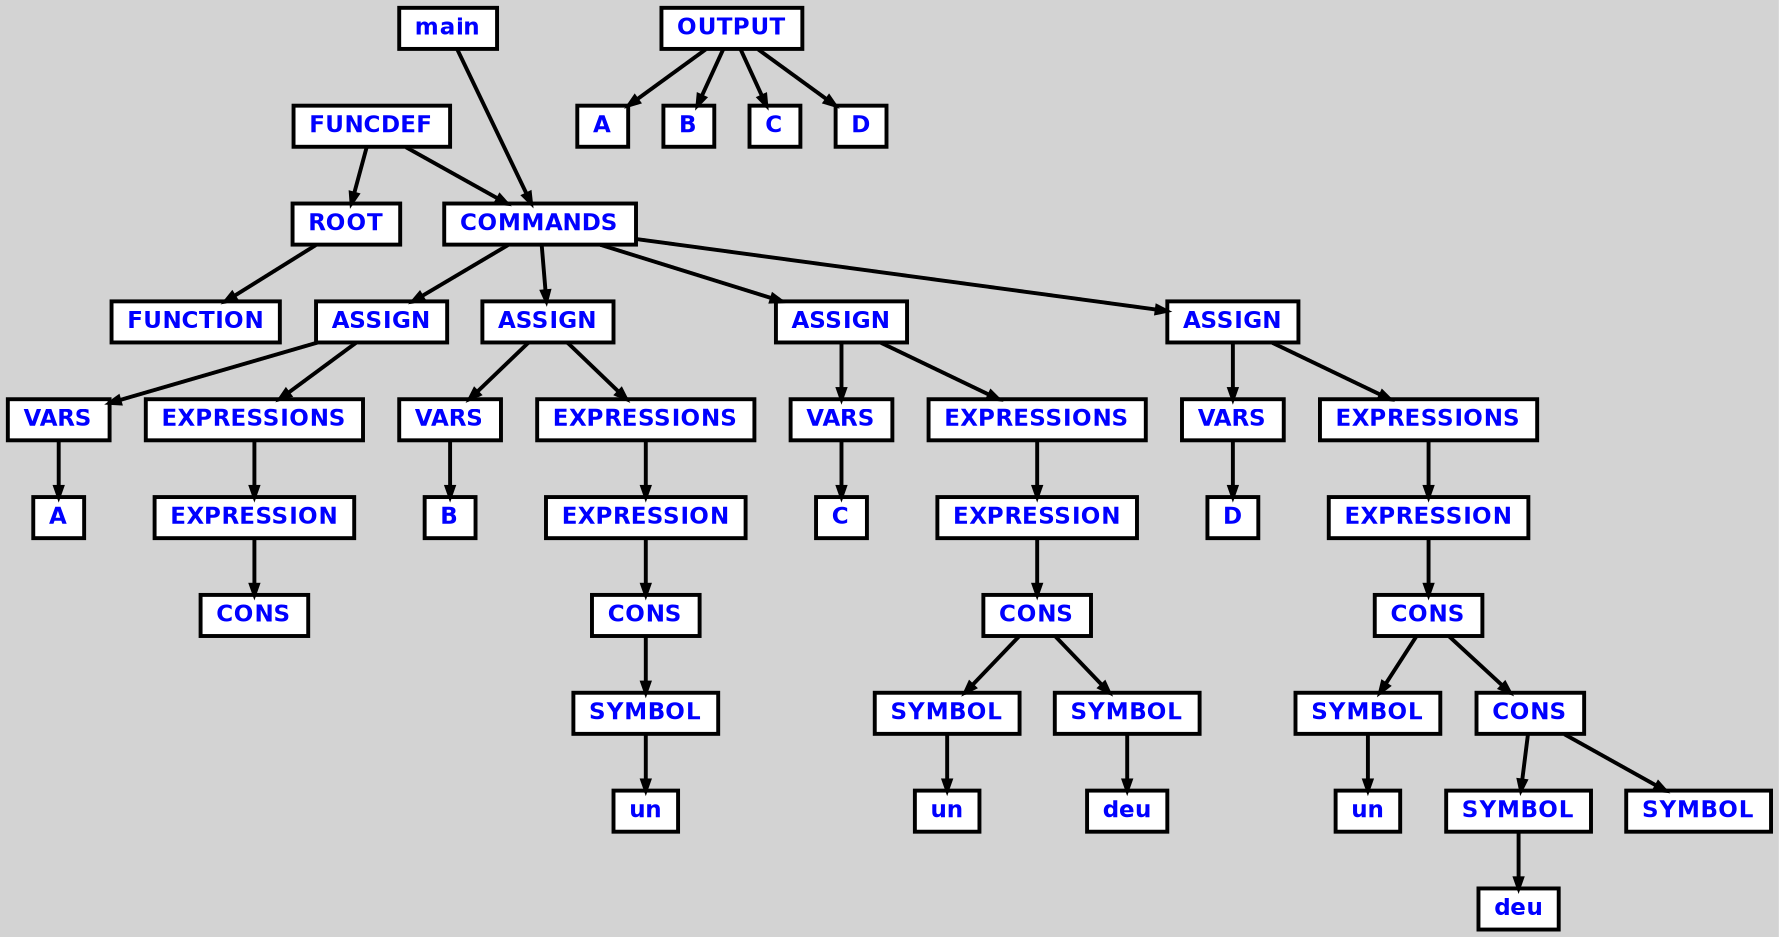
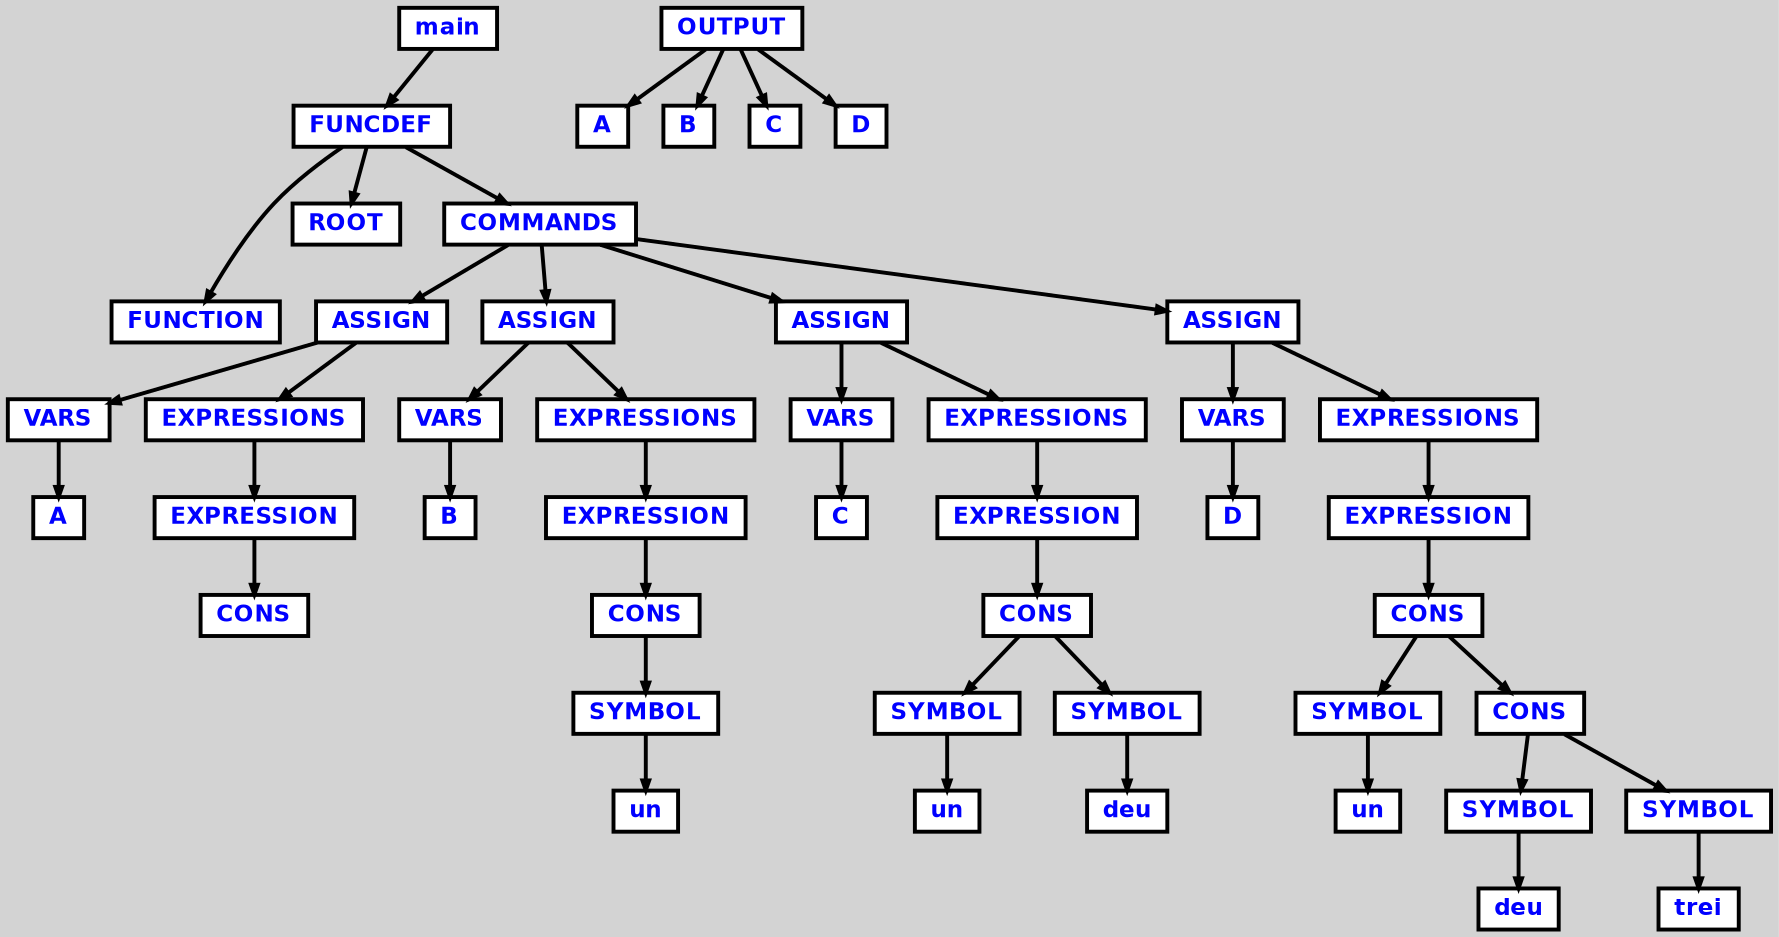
(492, 122) -> (413, 73)
(275, 271) -> (267, 211)
none -> (1699, 909)
